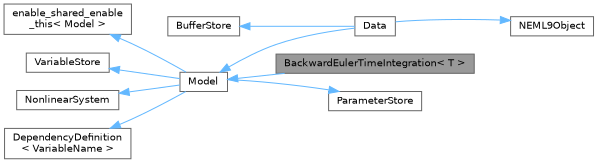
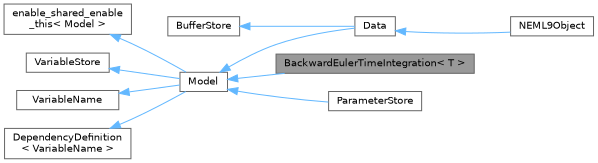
(448, 20) -> (458, 33)
(278, 83) -> (283, 98)
(68, 100) -> (68, 100)
